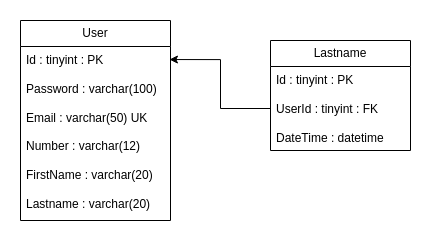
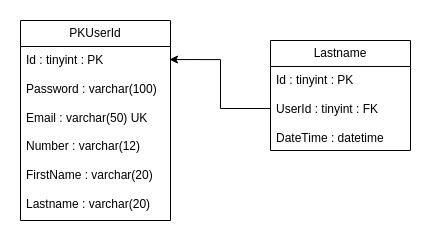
(96, 34) -> (96, 34)
